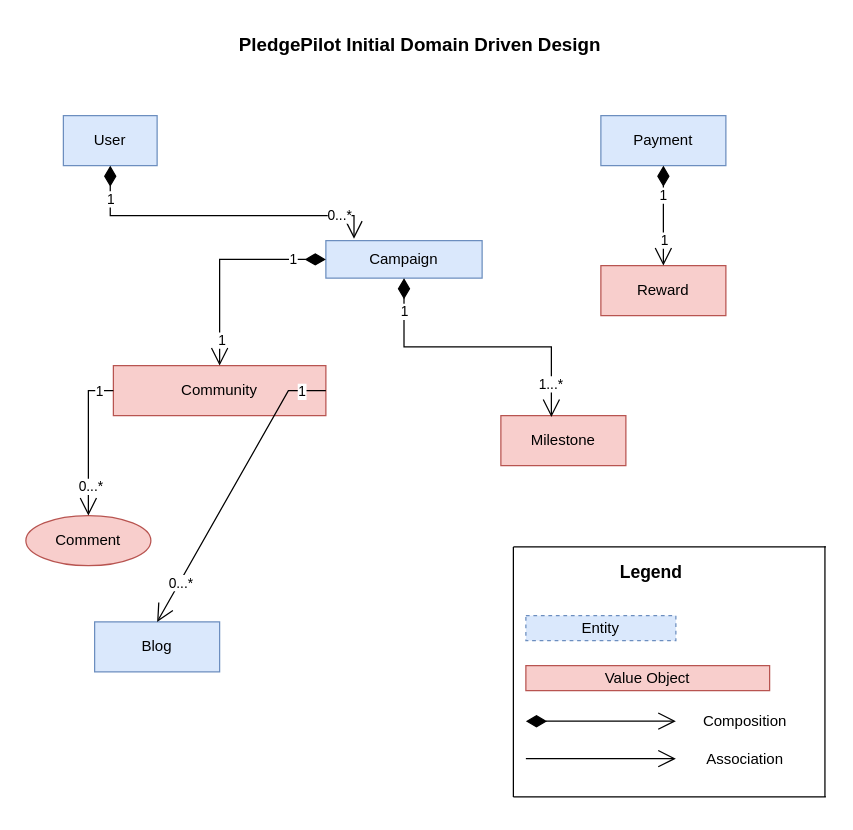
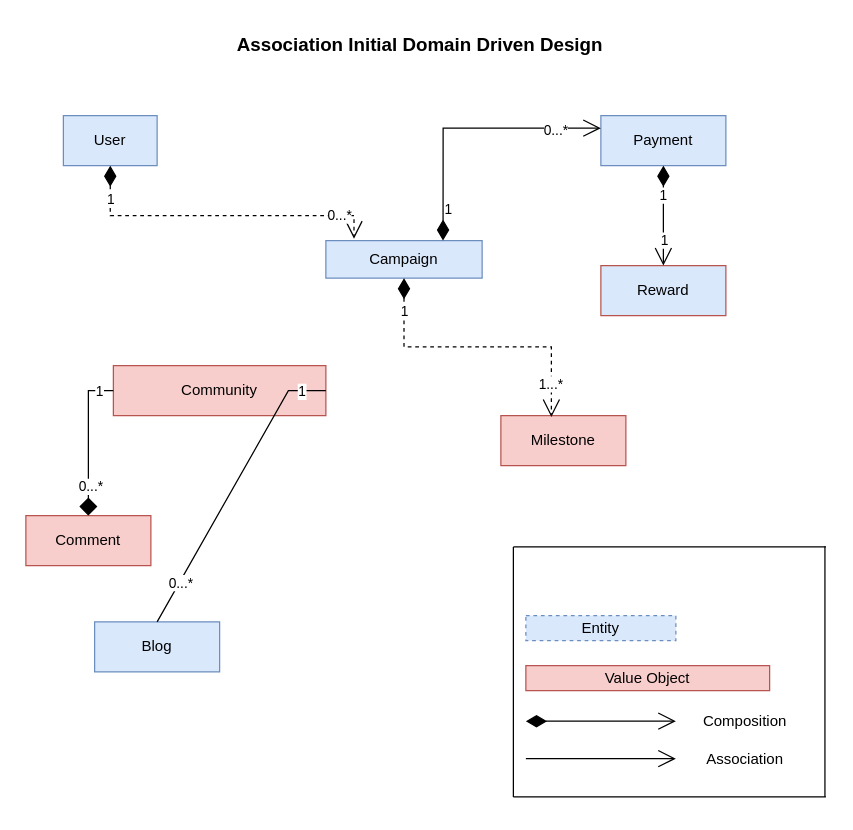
(420, 44) -> (420, 44)
none -> (451, 128)
(217, 216) -> (217, 216)
(219, 267) -> none
(663, 291) -> (663, 291)
(481, 347) -> (481, 347)
(88, 505) -> (88, 497)
(88, 541) -> (88, 541)
(651, 572) -> none
(160, 616) -> (160, 617)
